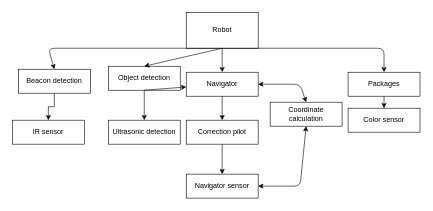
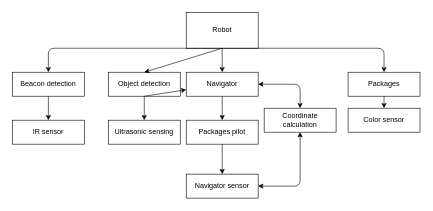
(144, 78) -> (144, 84)
(54, 81) -> (48, 84)
(306, 114) -> (300, 120)
(144, 132) -> (144, 132)
(222, 132) -> (222, 132)
